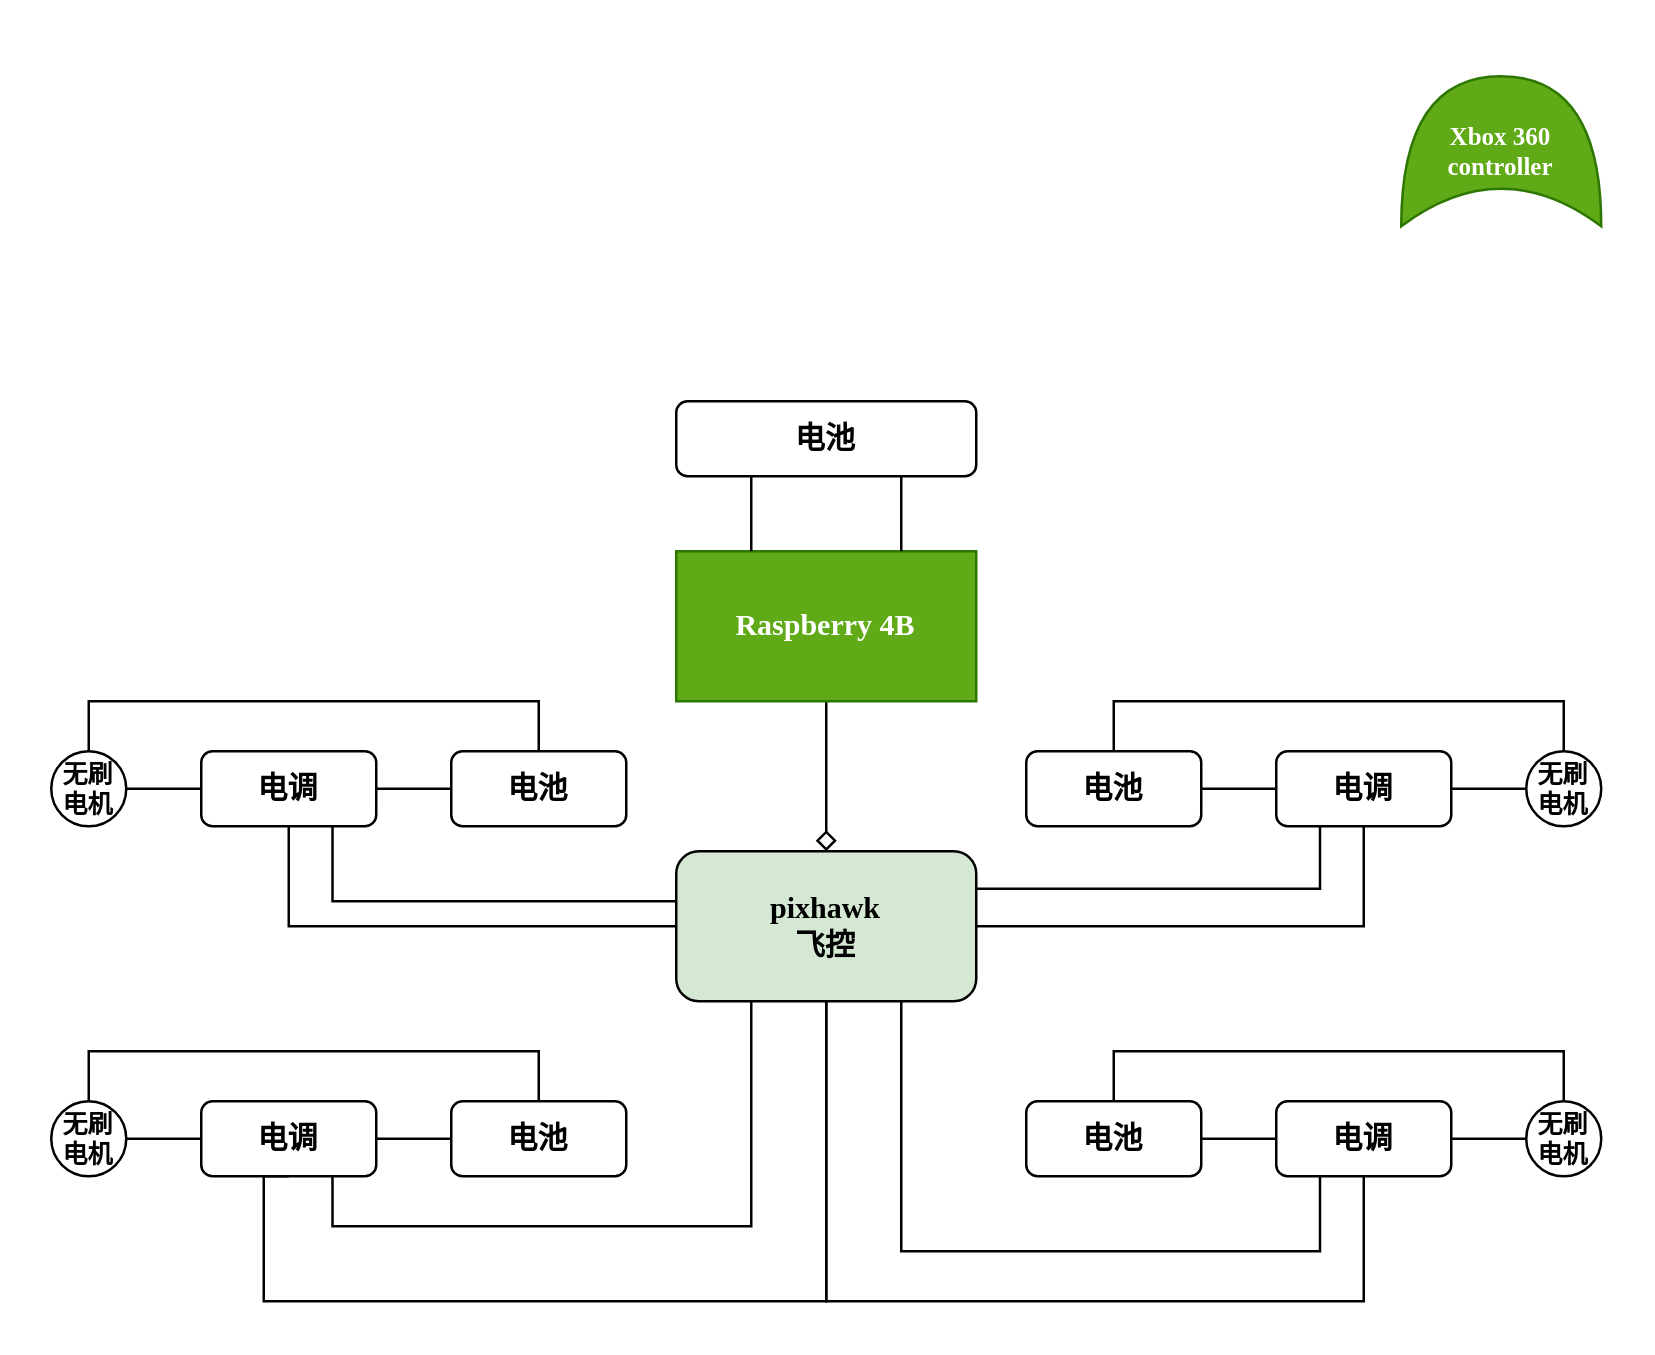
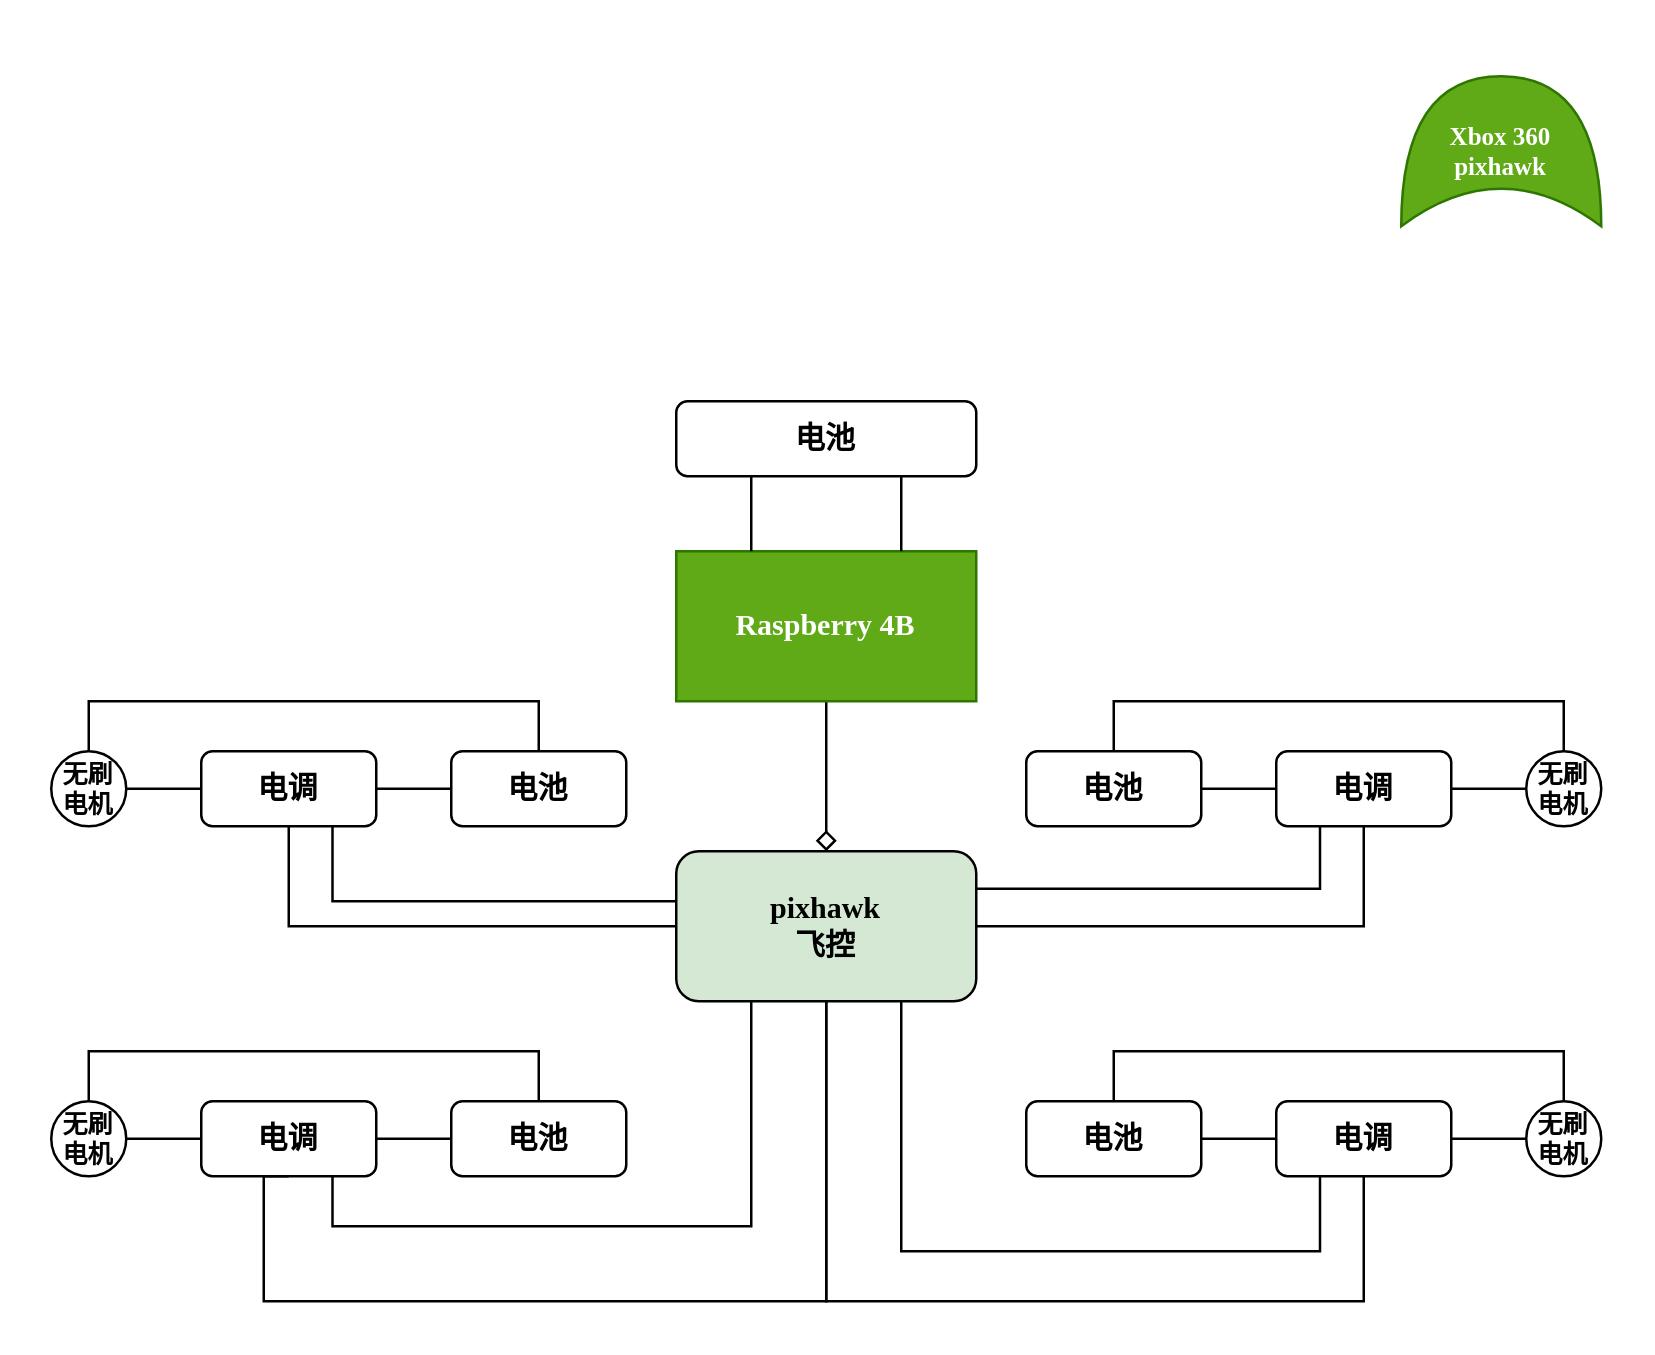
(1501, 151) -> (1501, 151)
